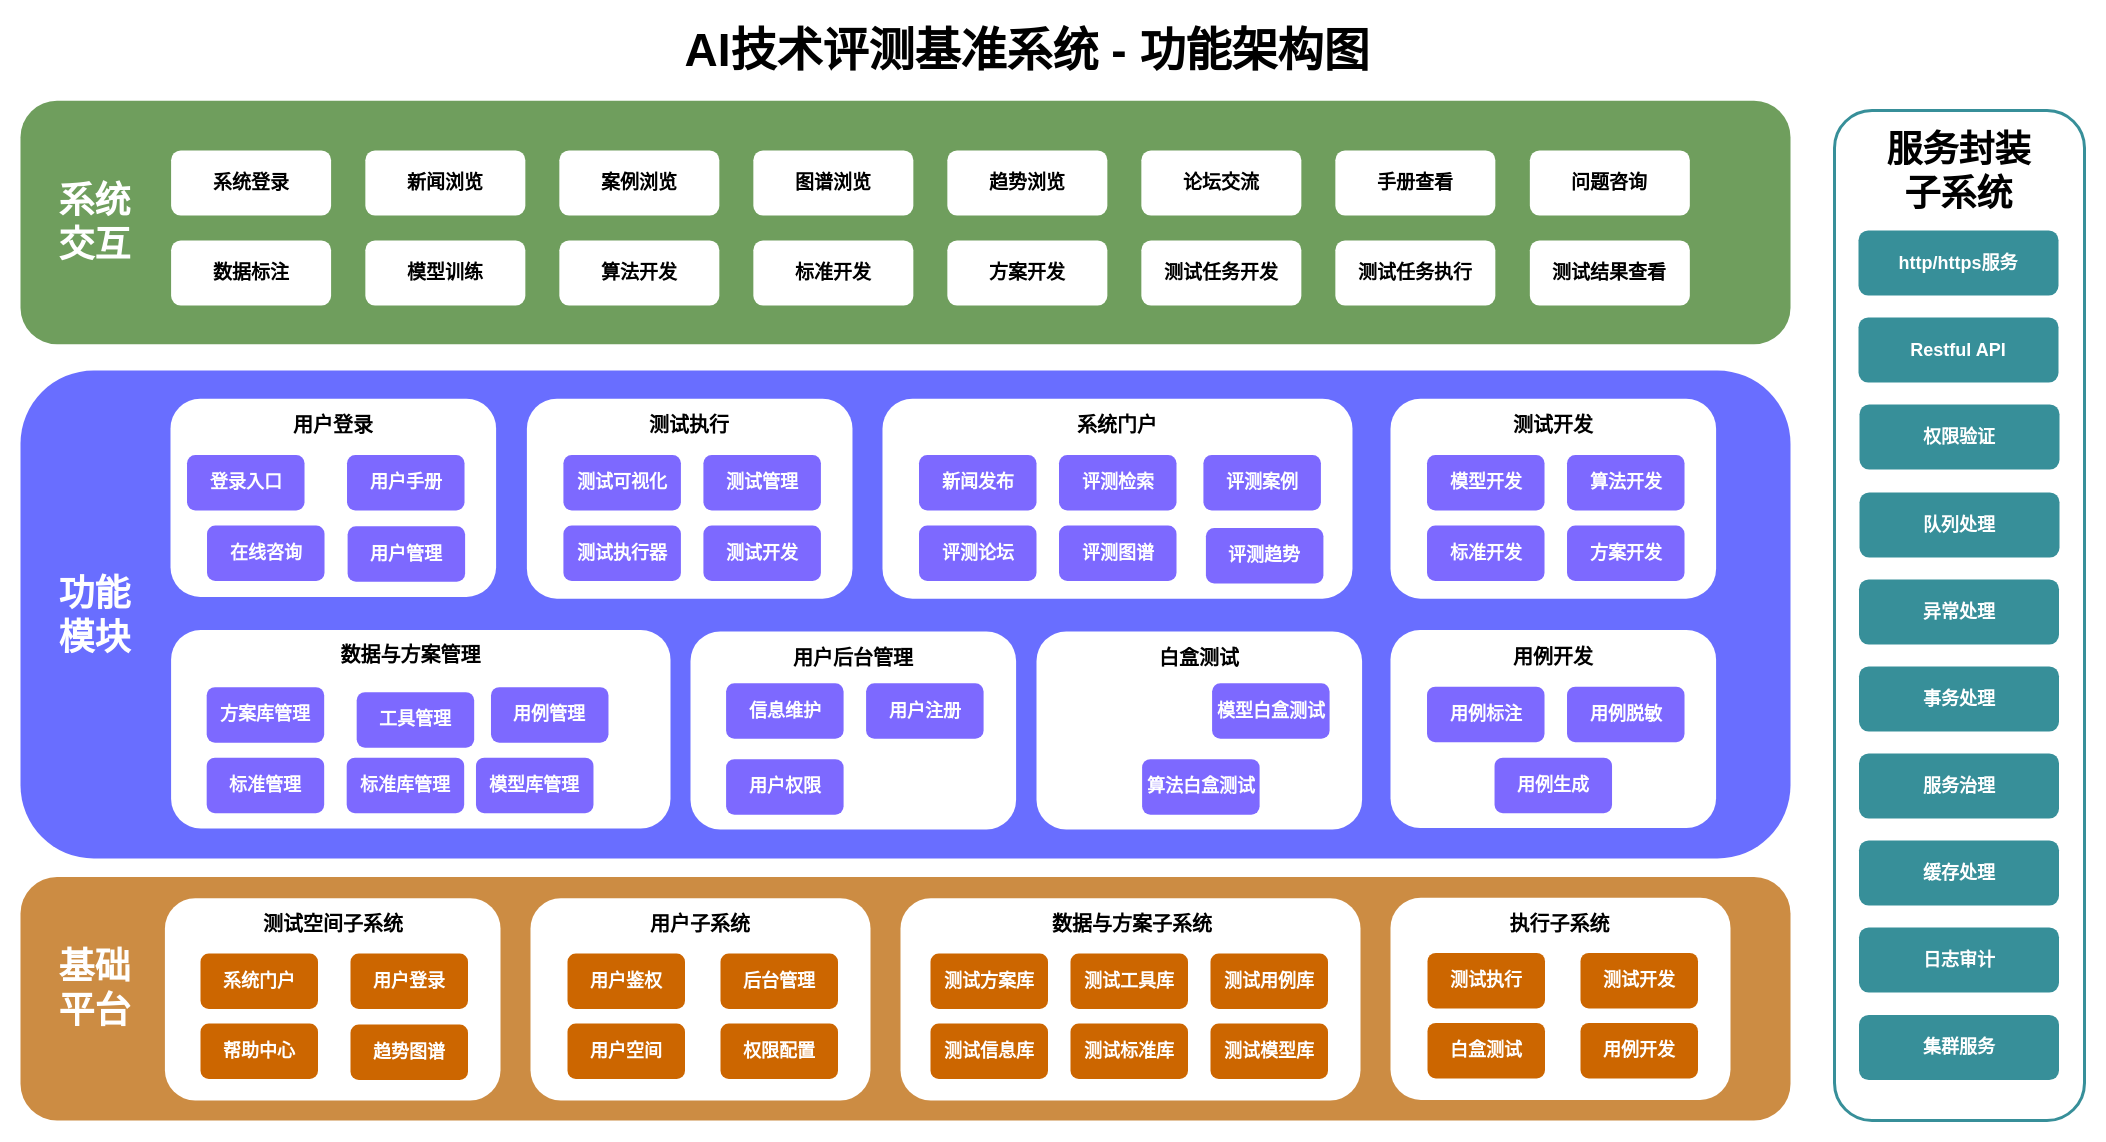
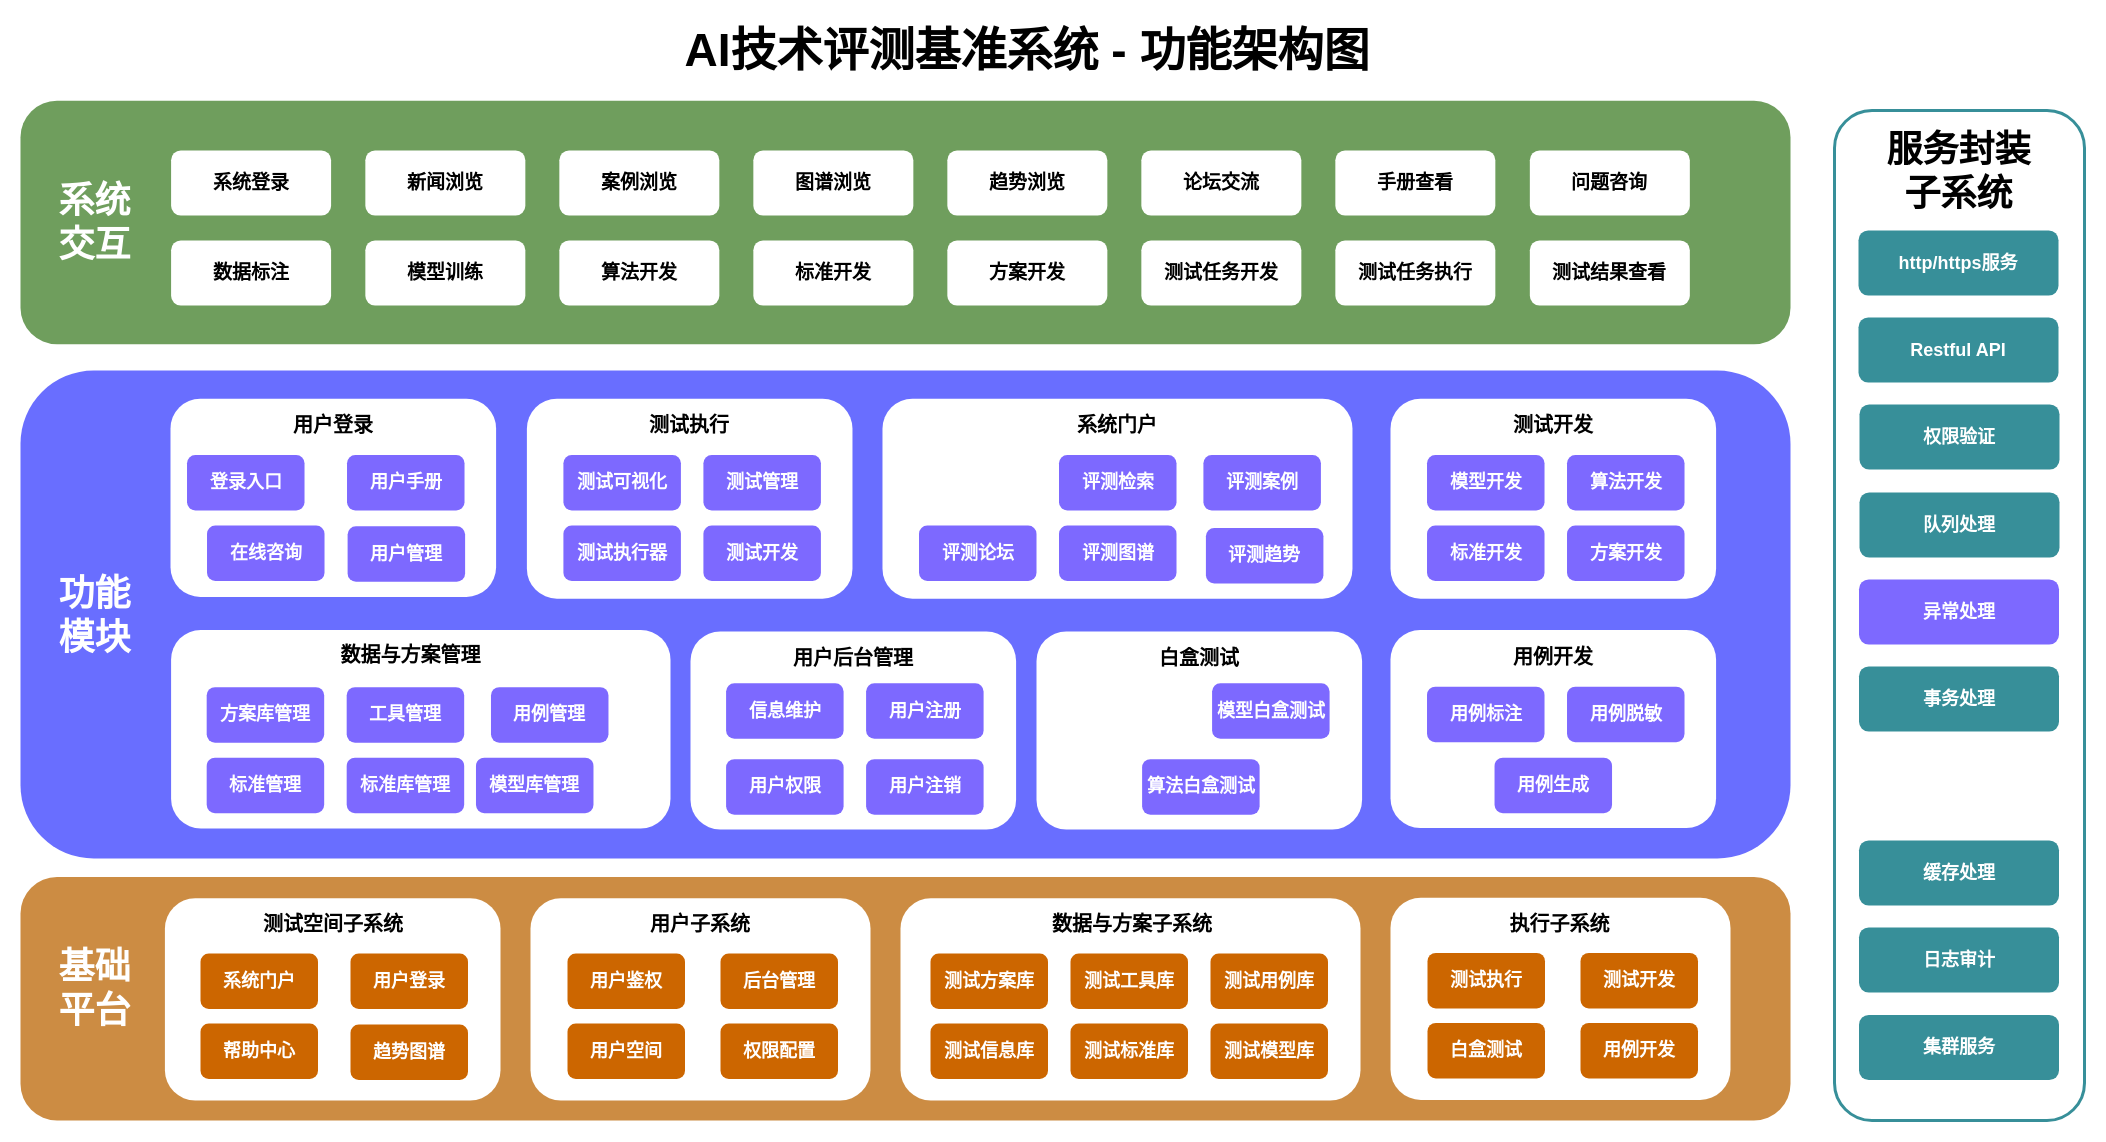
(978, 483) -> none
(1959, 612) -> (1959, 612)
(415, 720) -> (405, 715)
(1959, 786) -> none
none -> (925, 787)
